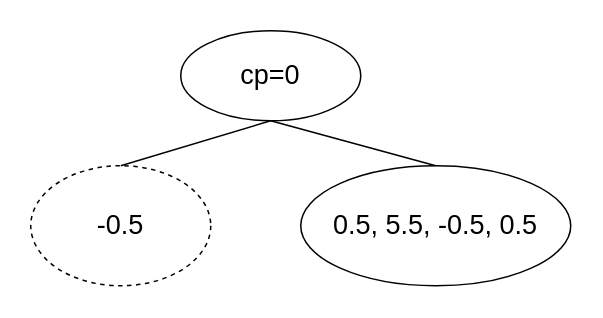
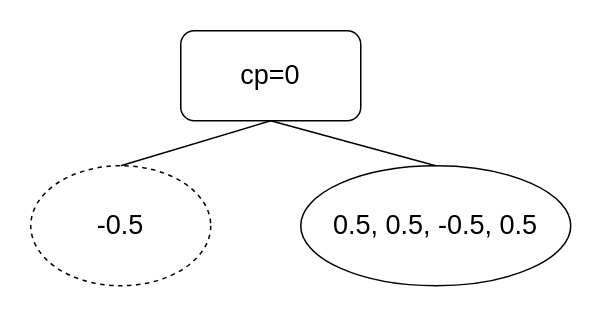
(271, 76) -> (271, 76)
(436, 226) -> (436, 226)
